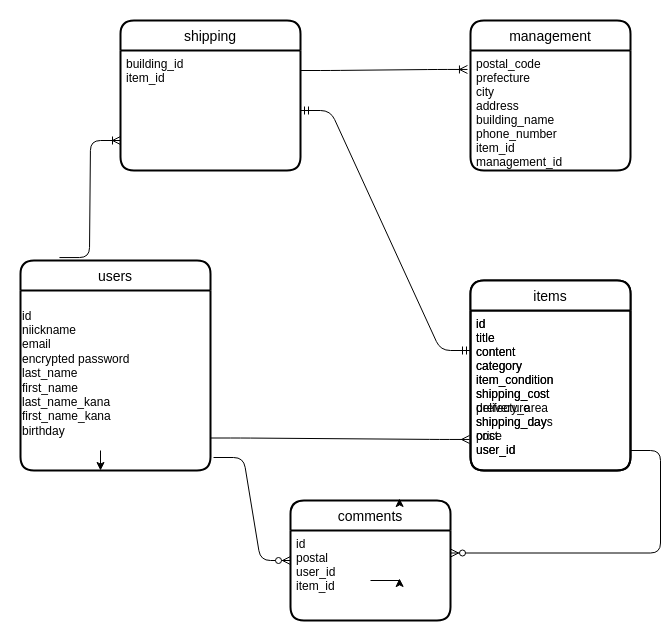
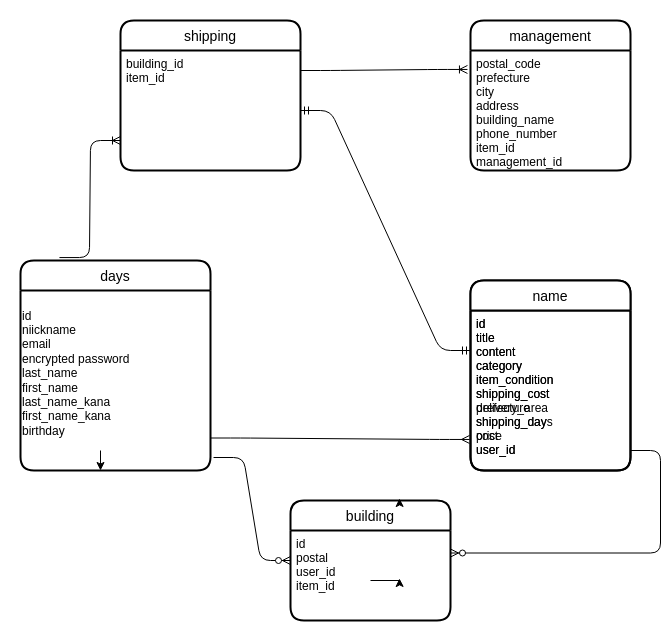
(115, 276) -> (115, 276)
(550, 296) -> (550, 296)
(370, 516) -> (370, 516)
